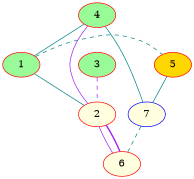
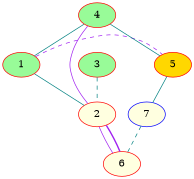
(99, 36) -> (99, 36)
(127, 63) -> (135, 40)
(97, 90) -> (97, 90)
